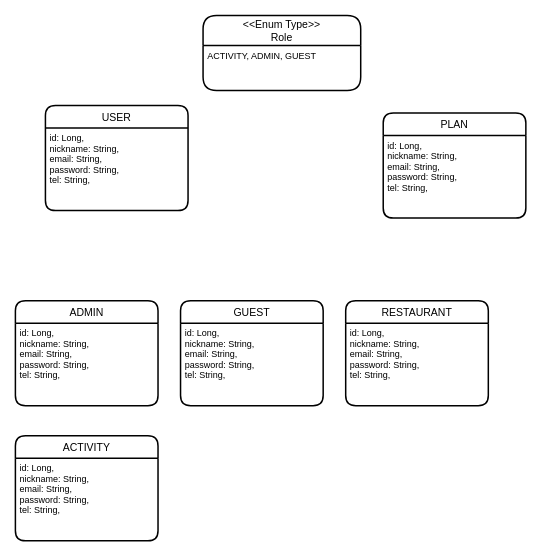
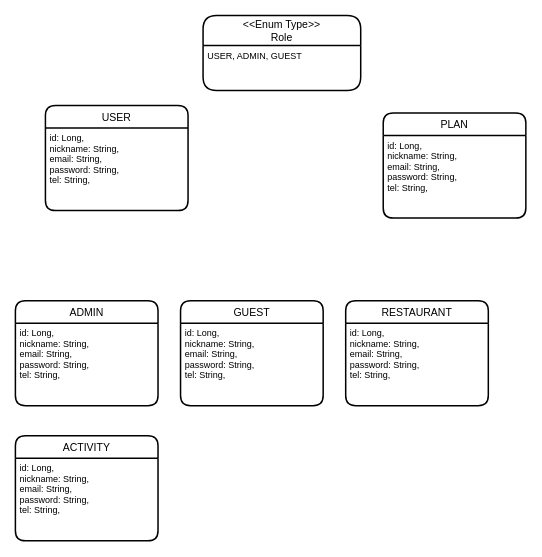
(258, 56) -> (248, 56)
